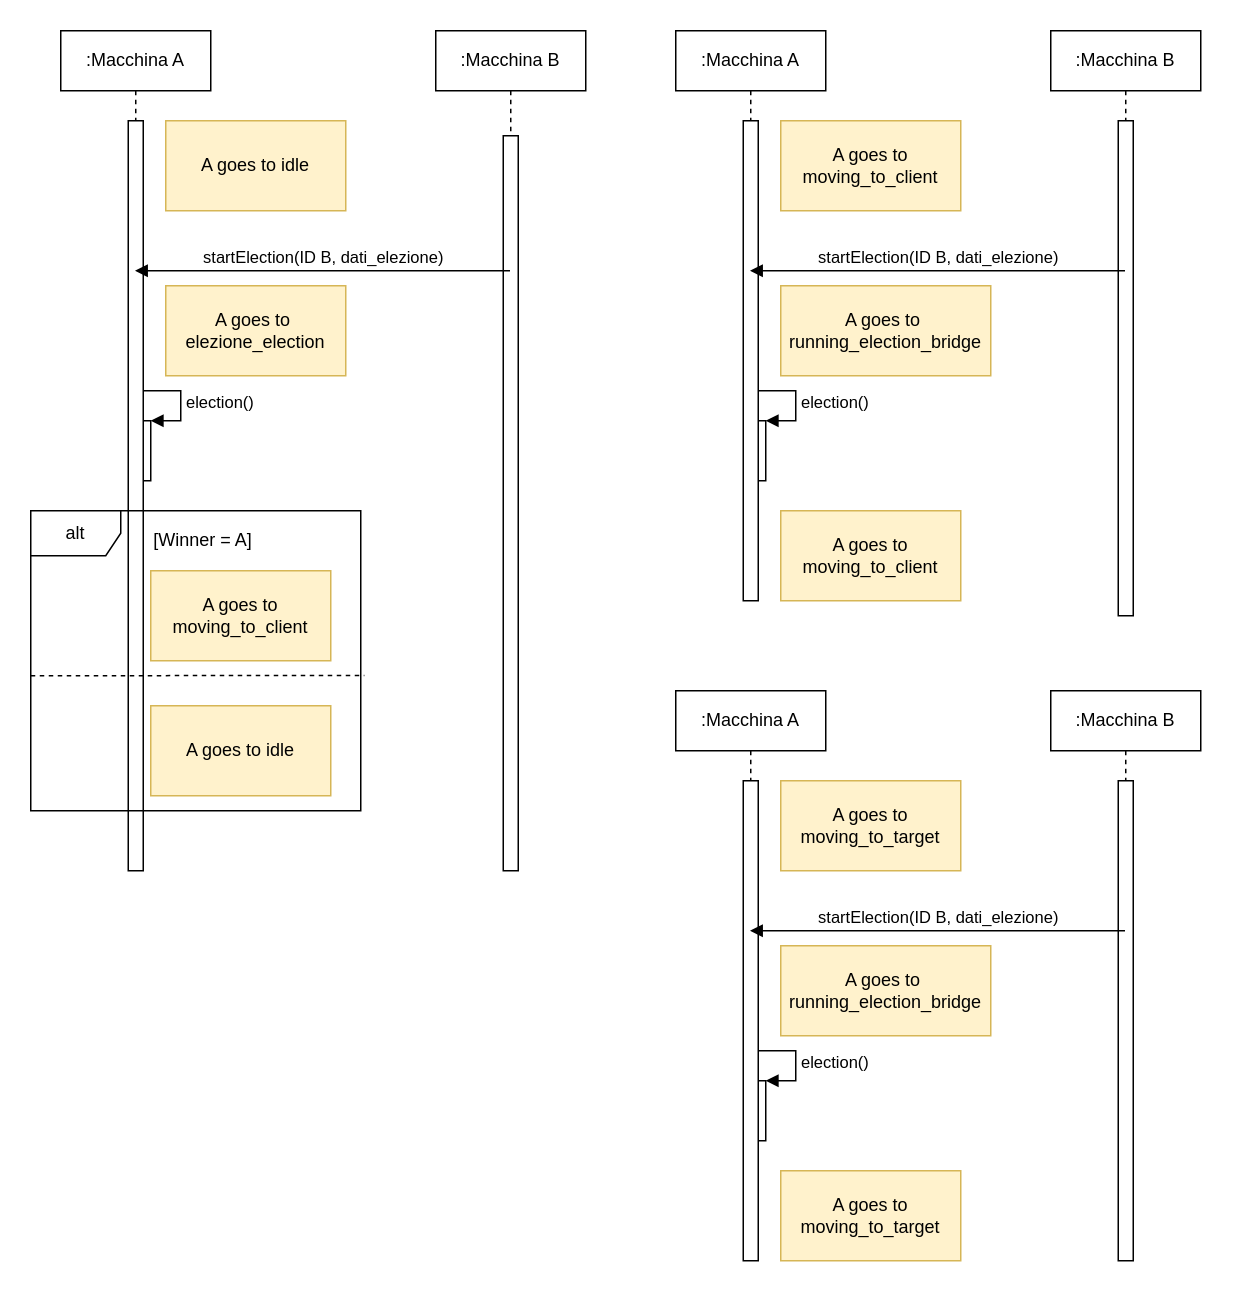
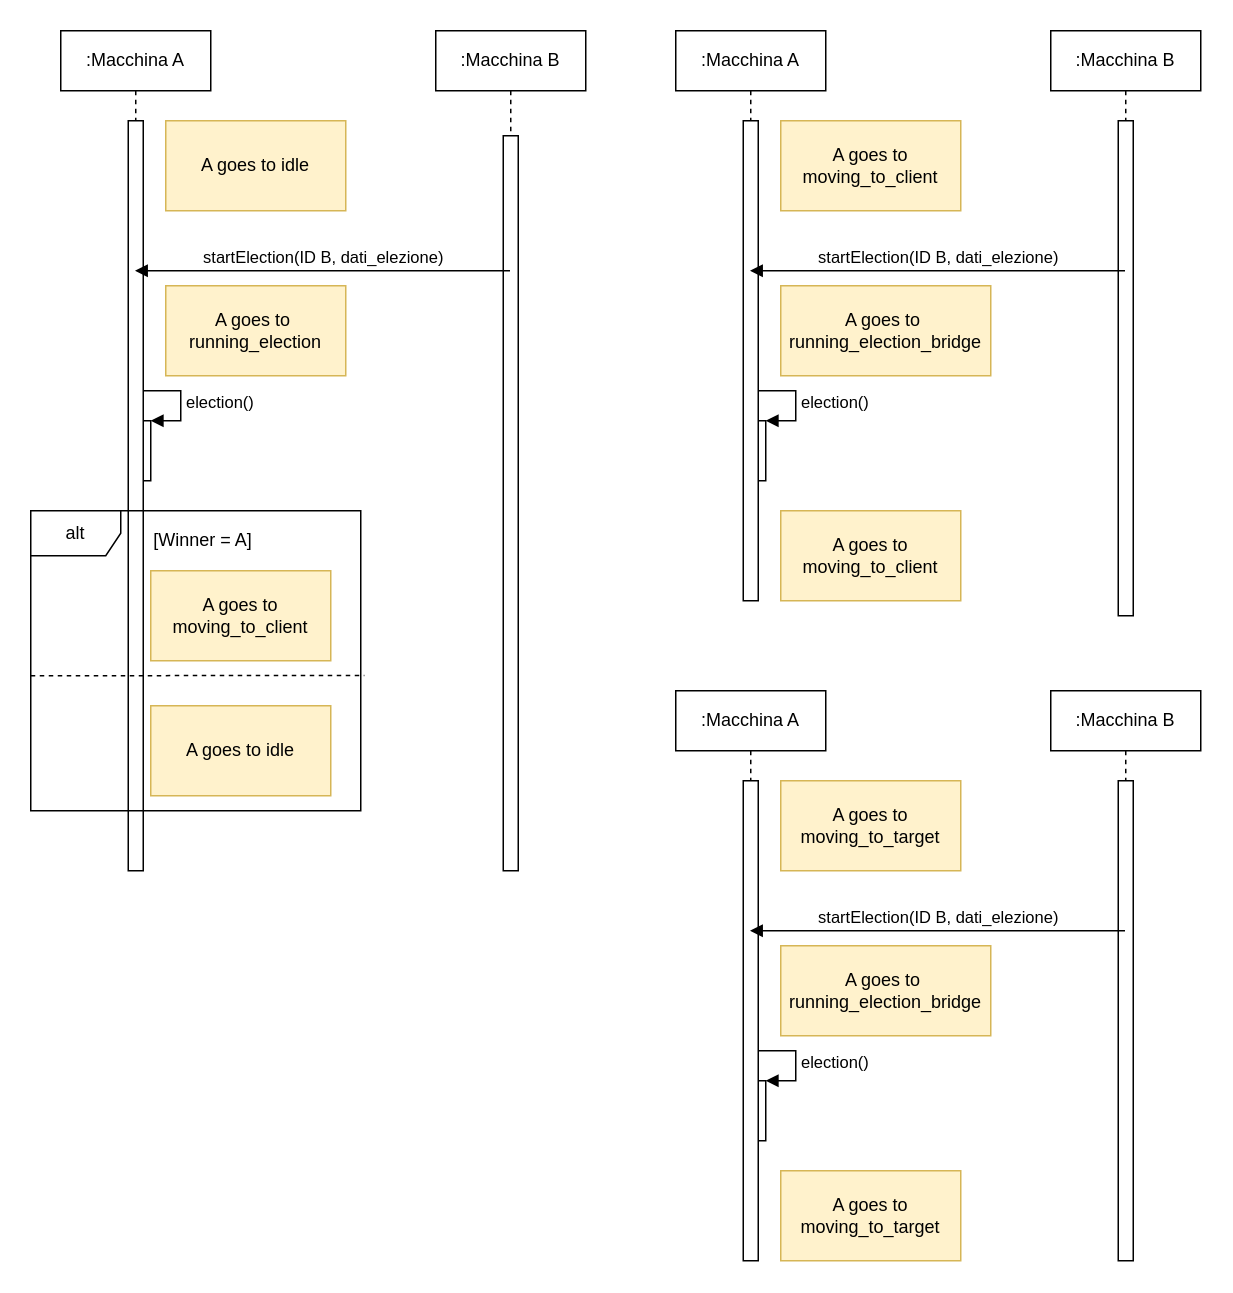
(256, 331) -> (256, 331)
